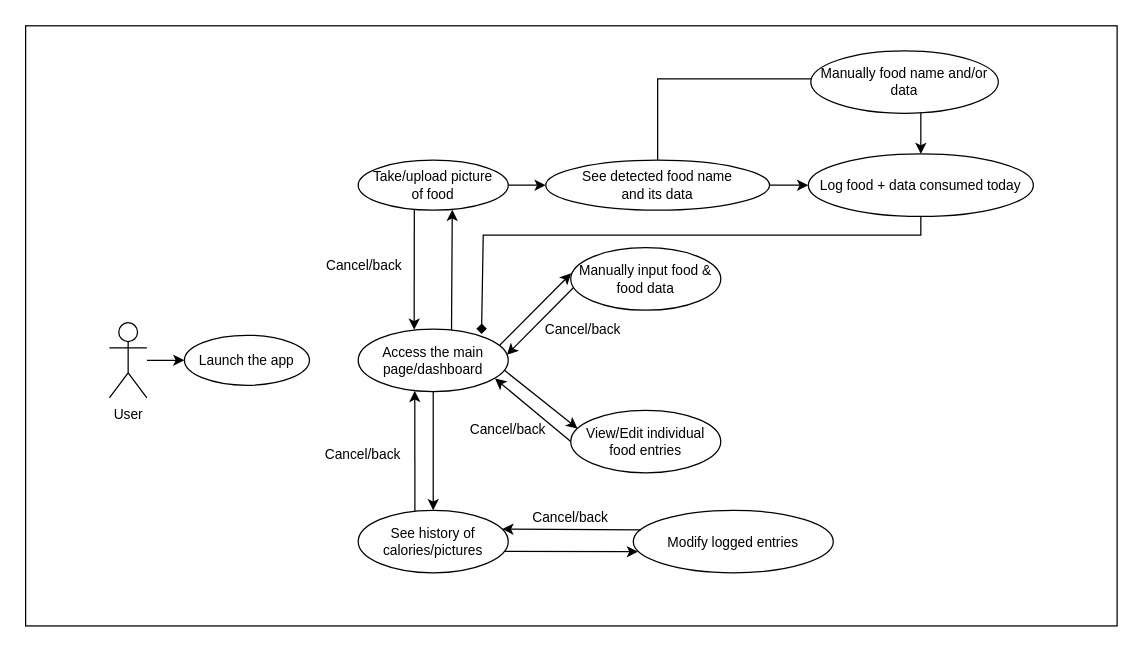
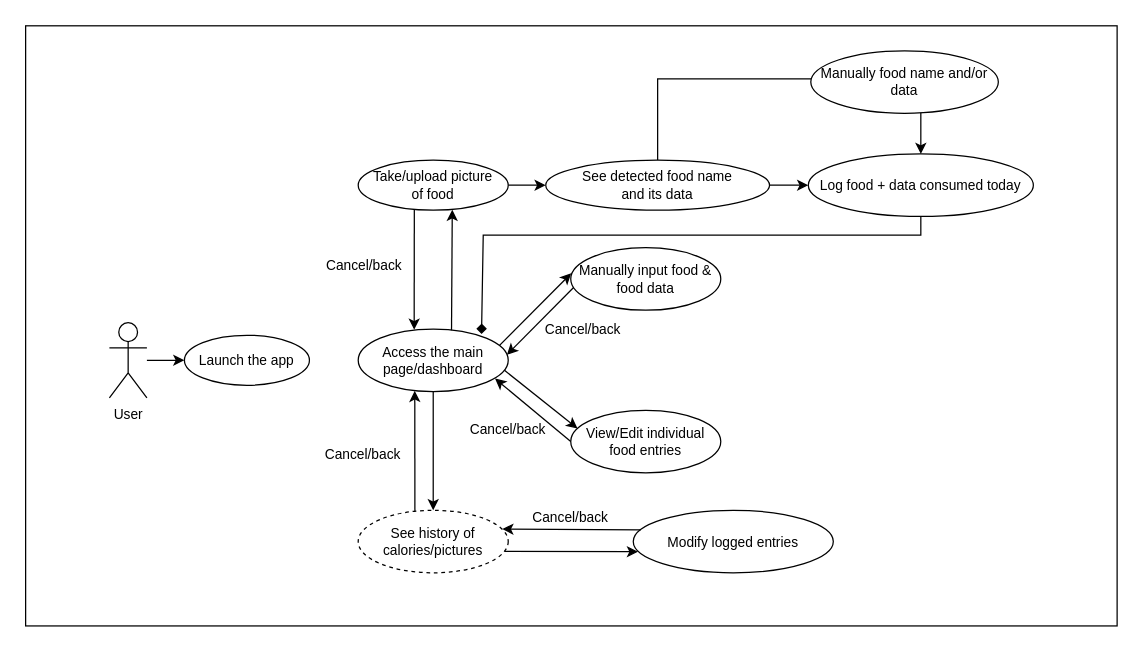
(433, 541) -> (433, 541)
